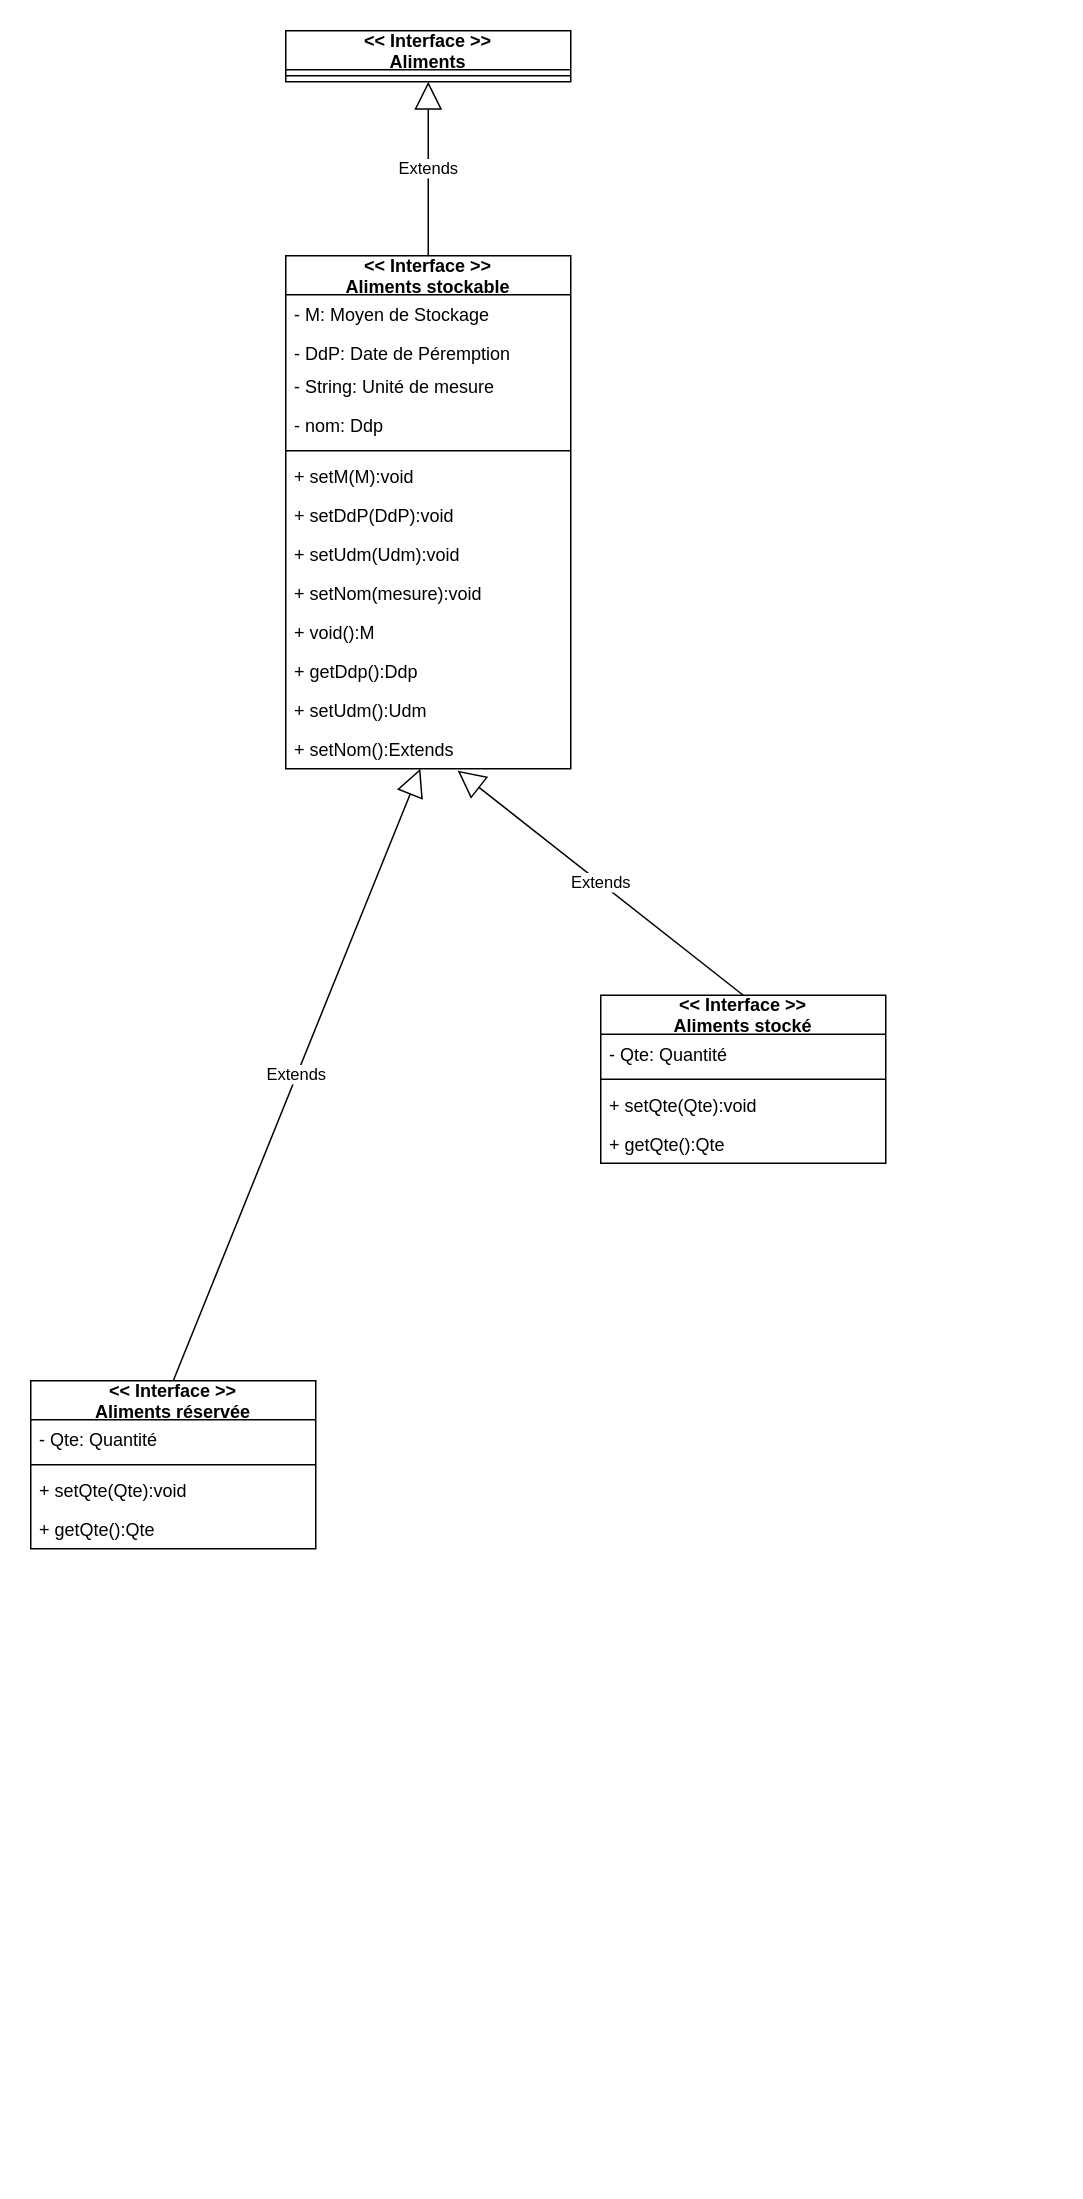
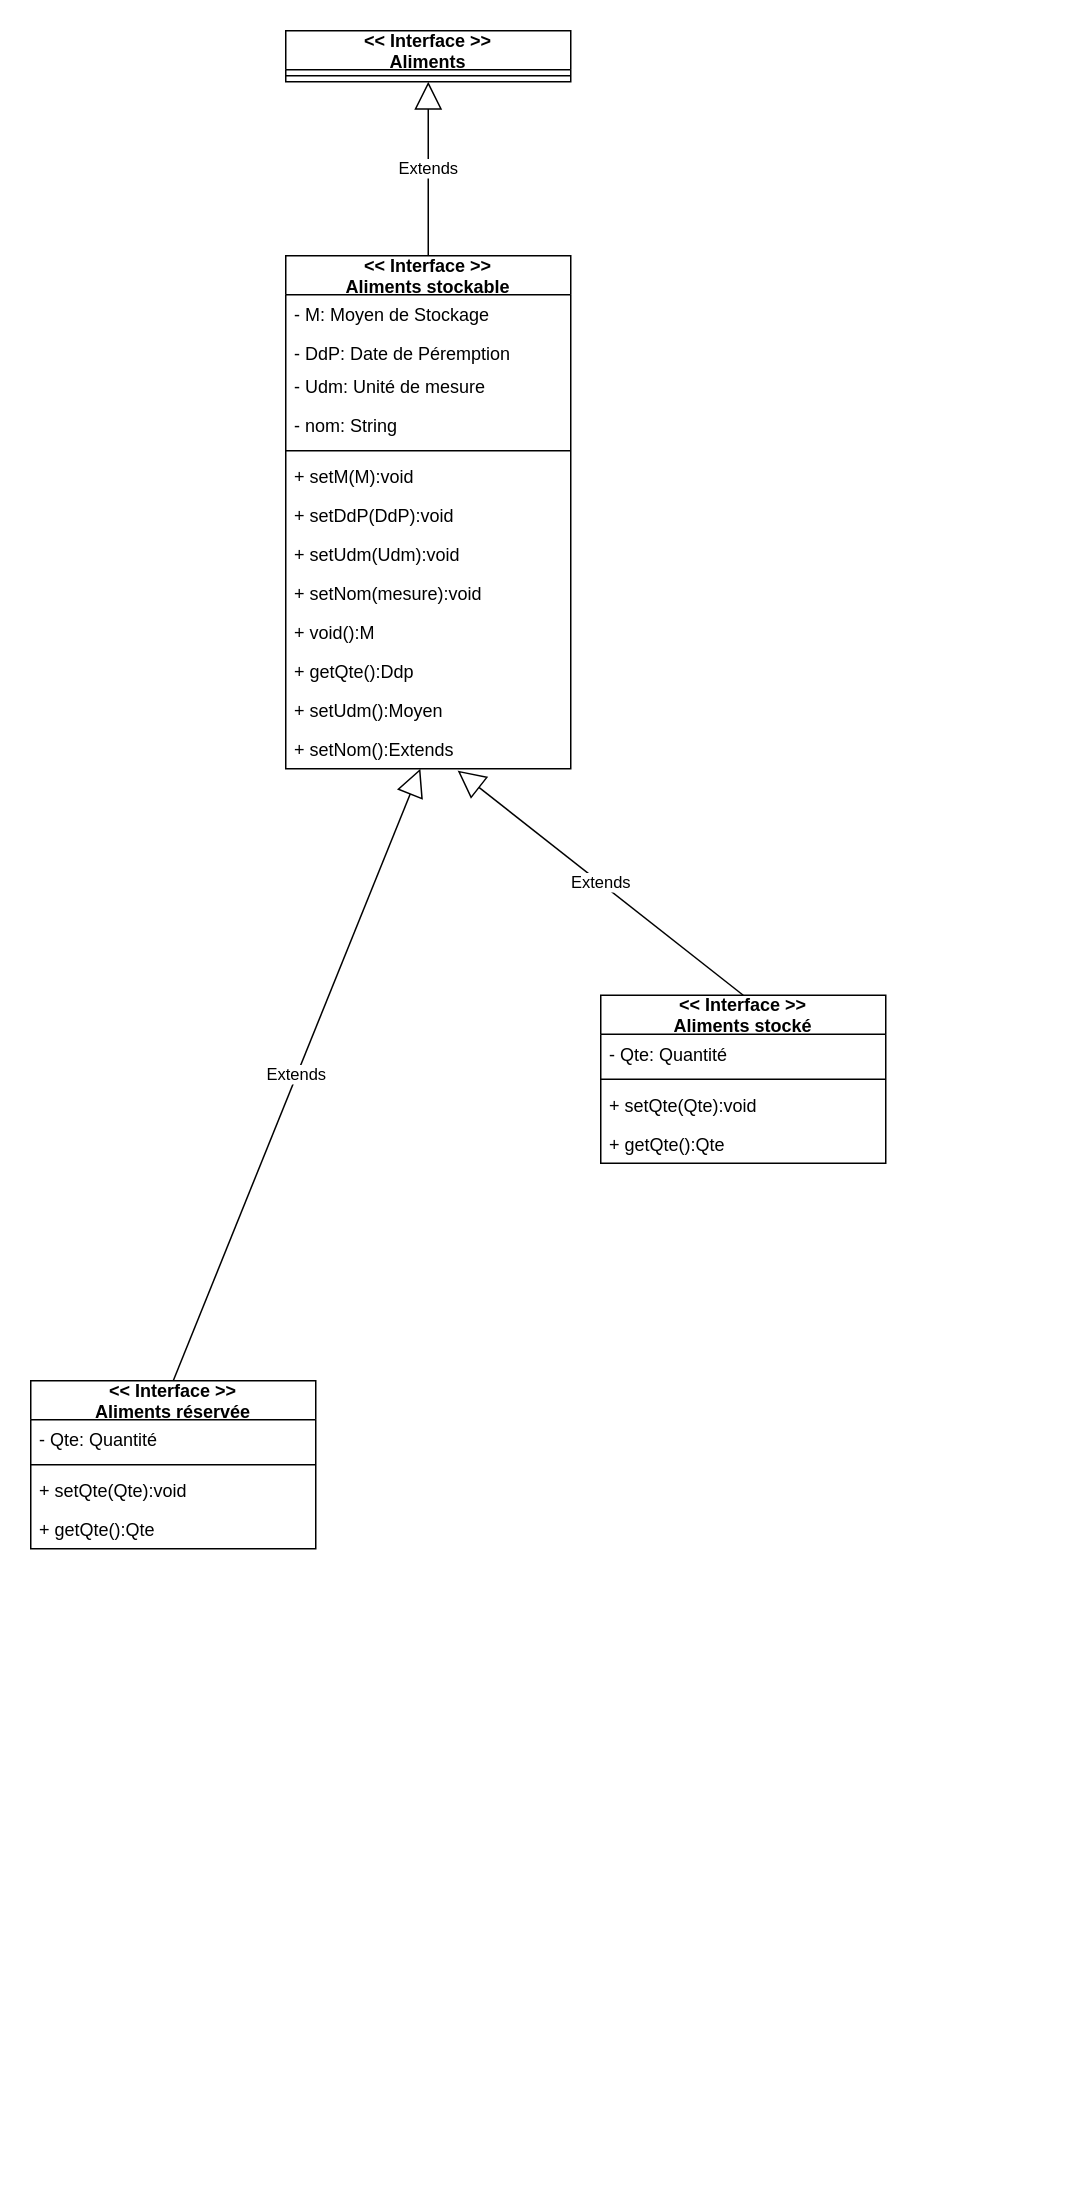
(404, 387) -> (391, 387)
(337, 426) -> (350, 426)
(360, 672) -> (360, 672)
(360, 711) -> (370, 711)
